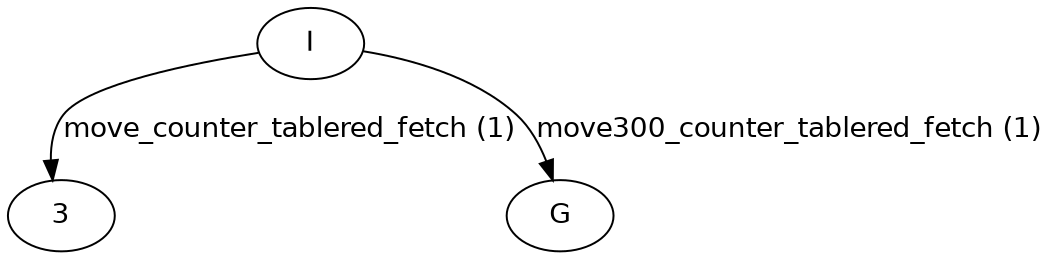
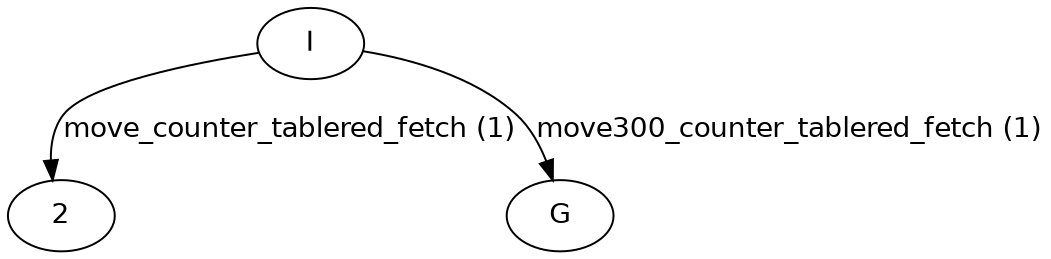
(61, 216) -> (61, 216)
